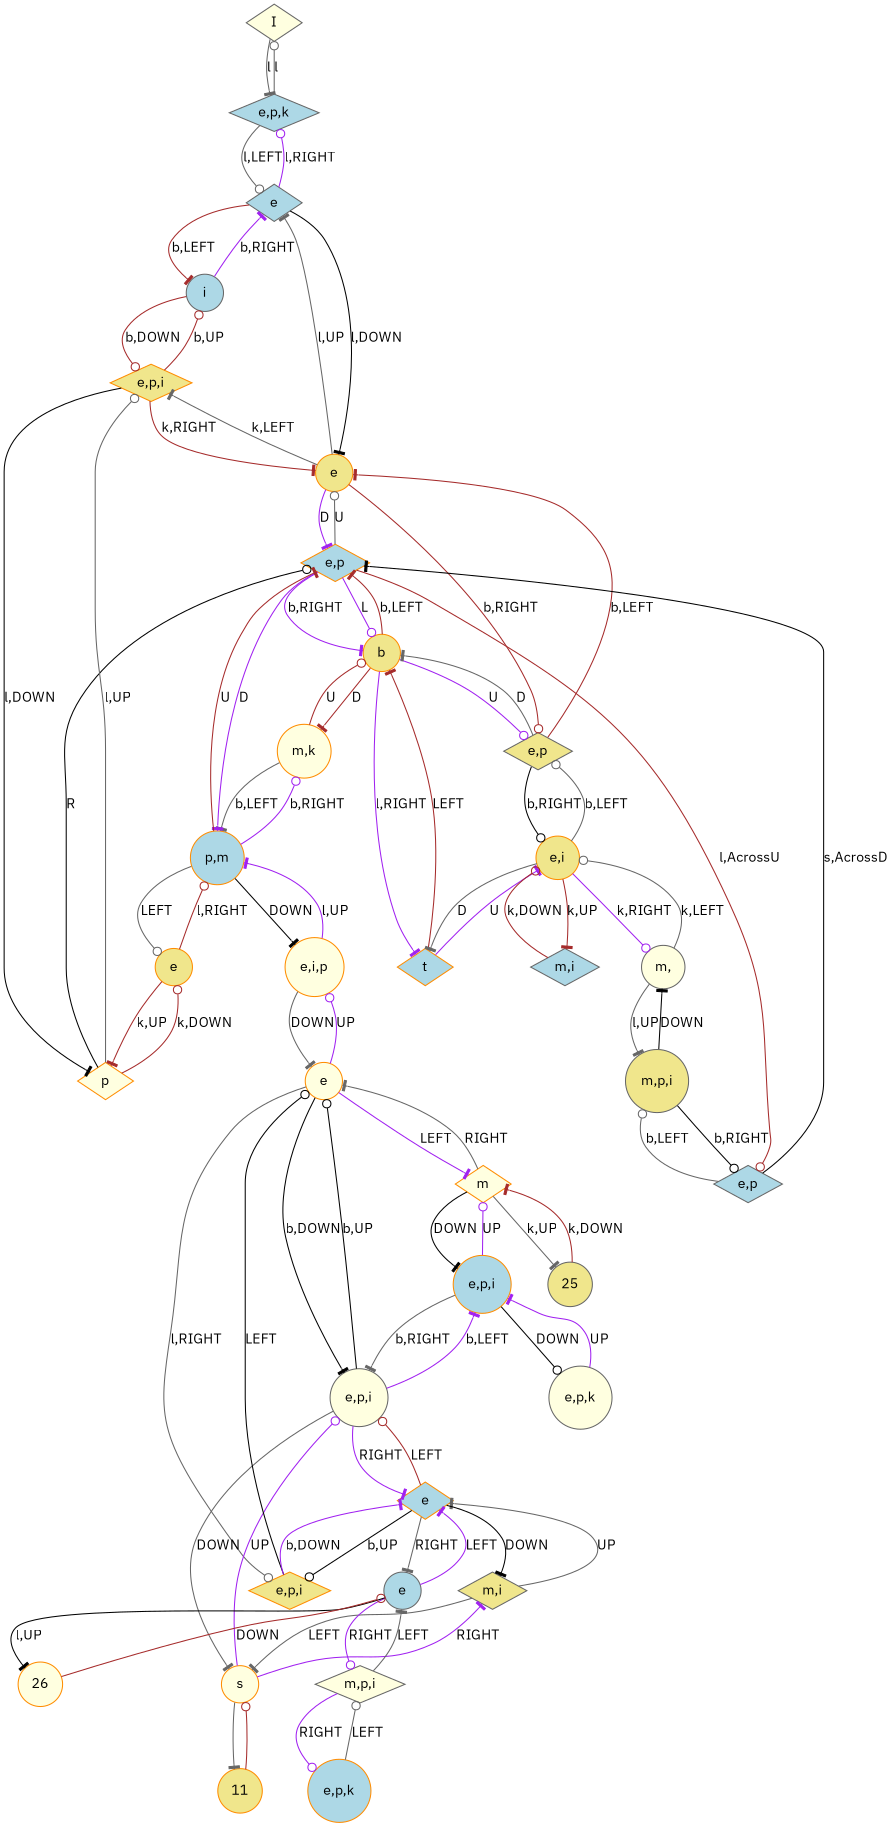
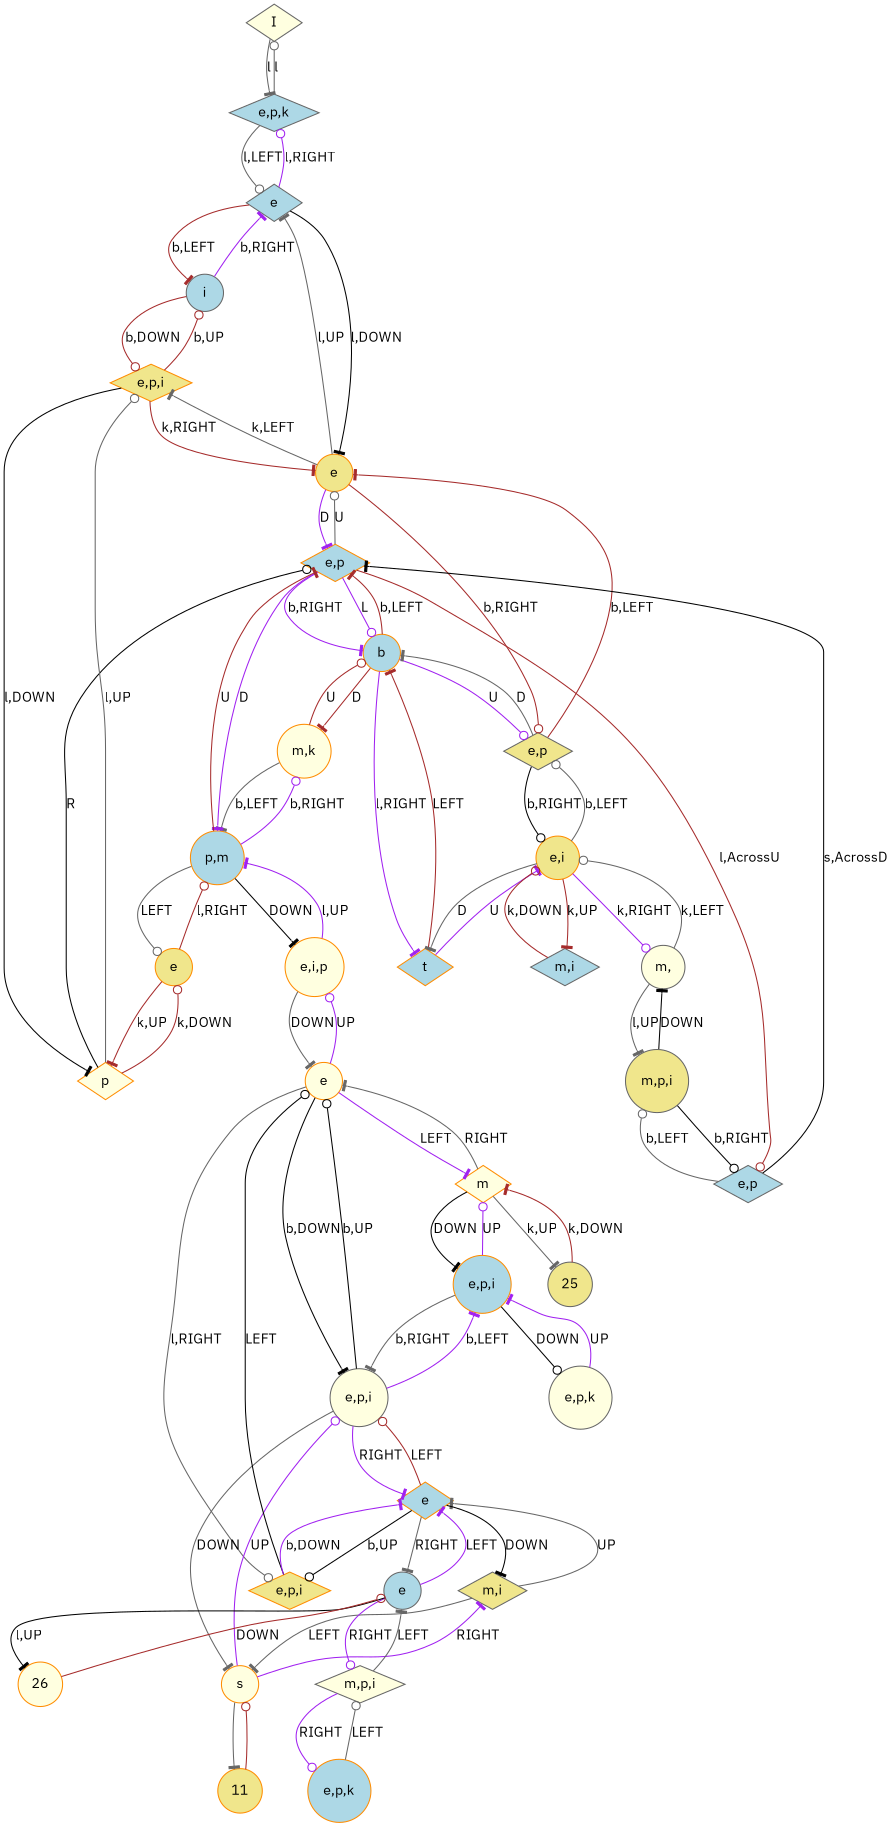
(382, 653) -> (382, 653)
